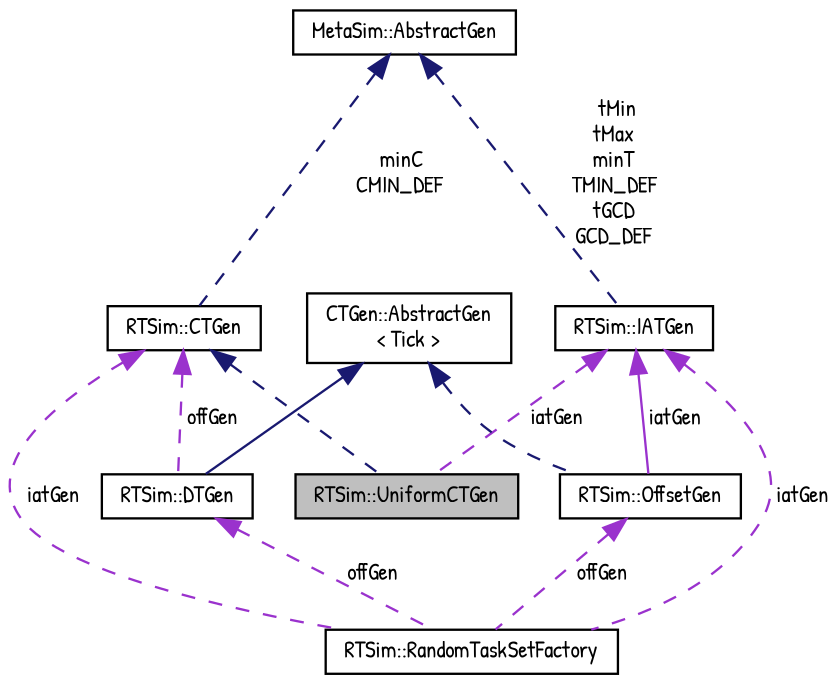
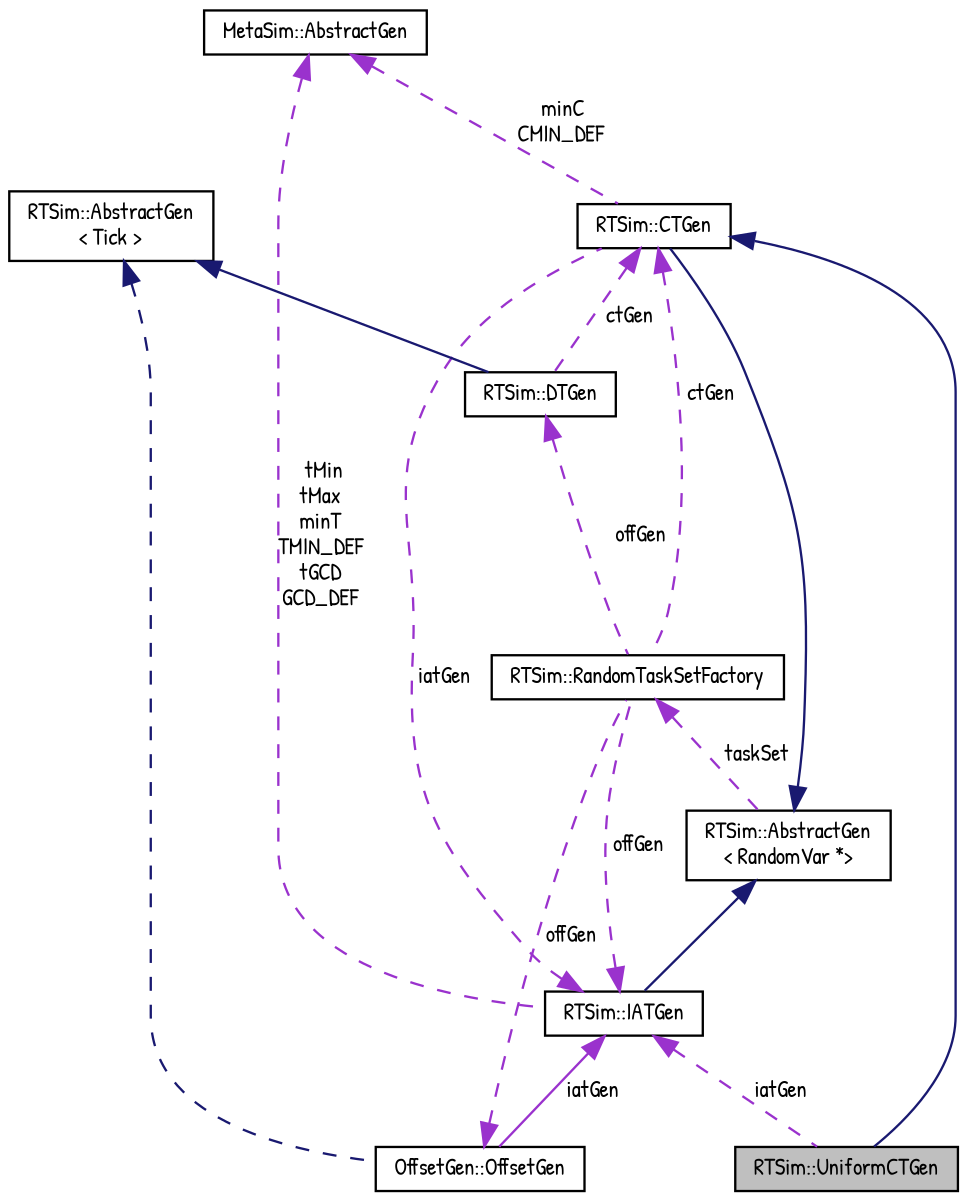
(287, 190) -> (495, 135)
(527, 190) -> (278, 631)
(409, 328) -> (111, 226)
(211, 419) -> (627, 317)
(309, 422) -> (956, 648)
(51, 496) -> (709, 394)
(650, 496) -> (480, 1169)
(800, 496) -> (637, 845)
none -> (413, 594)
none -> (789, 845)
